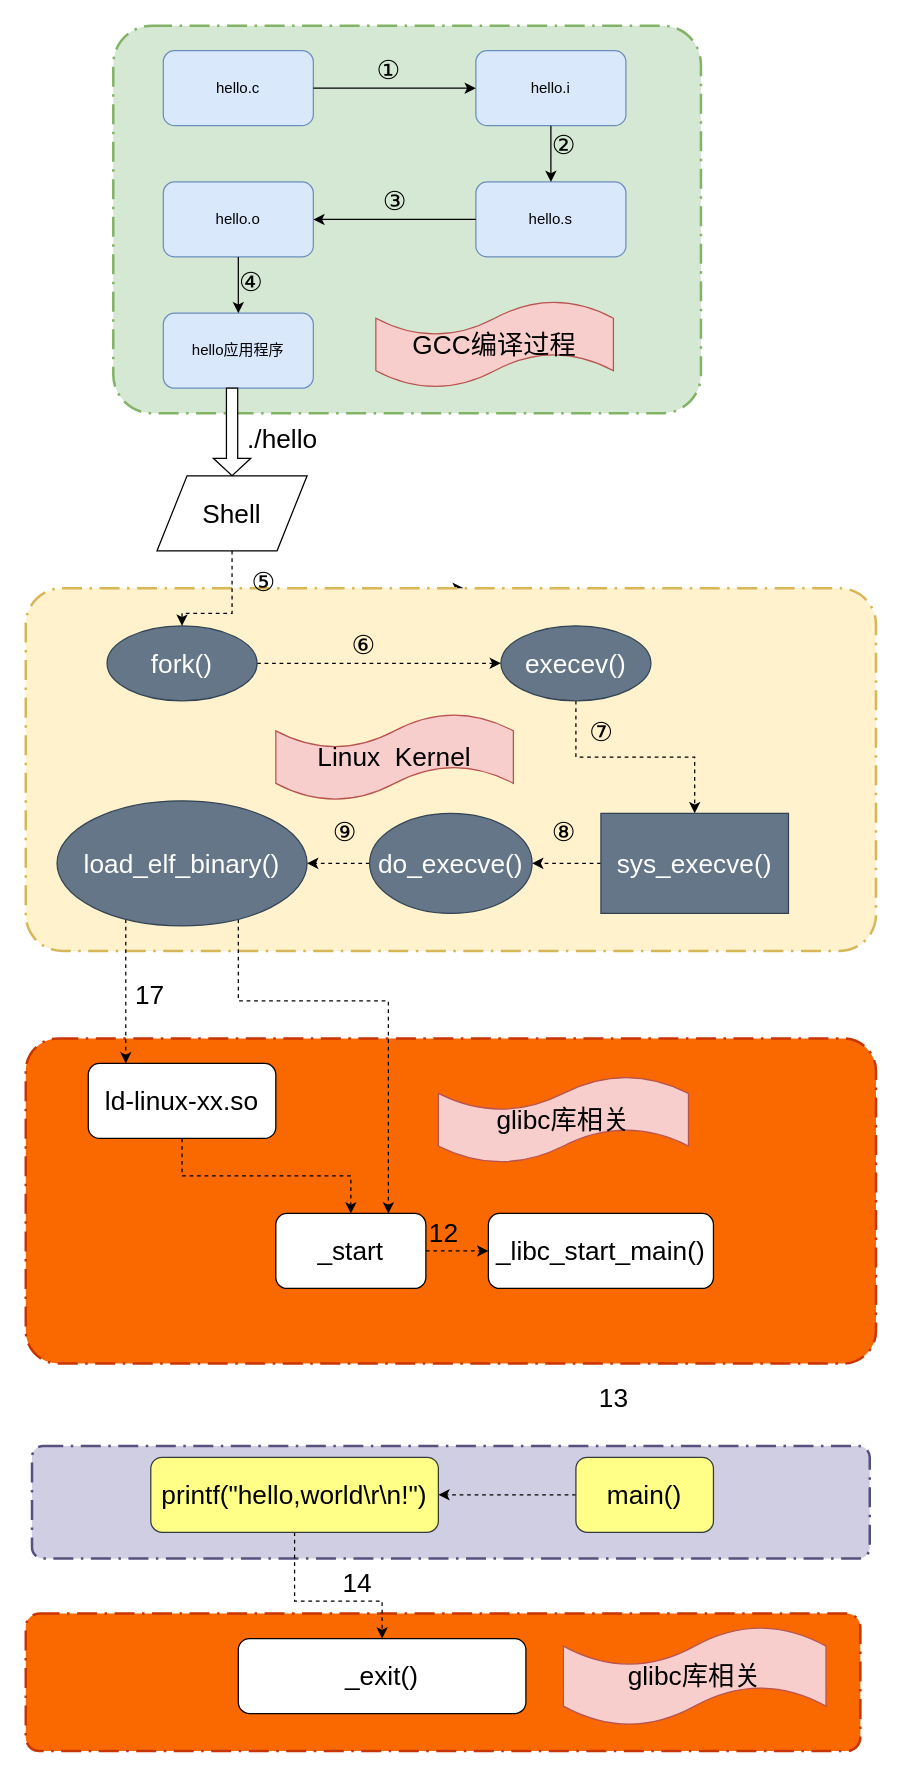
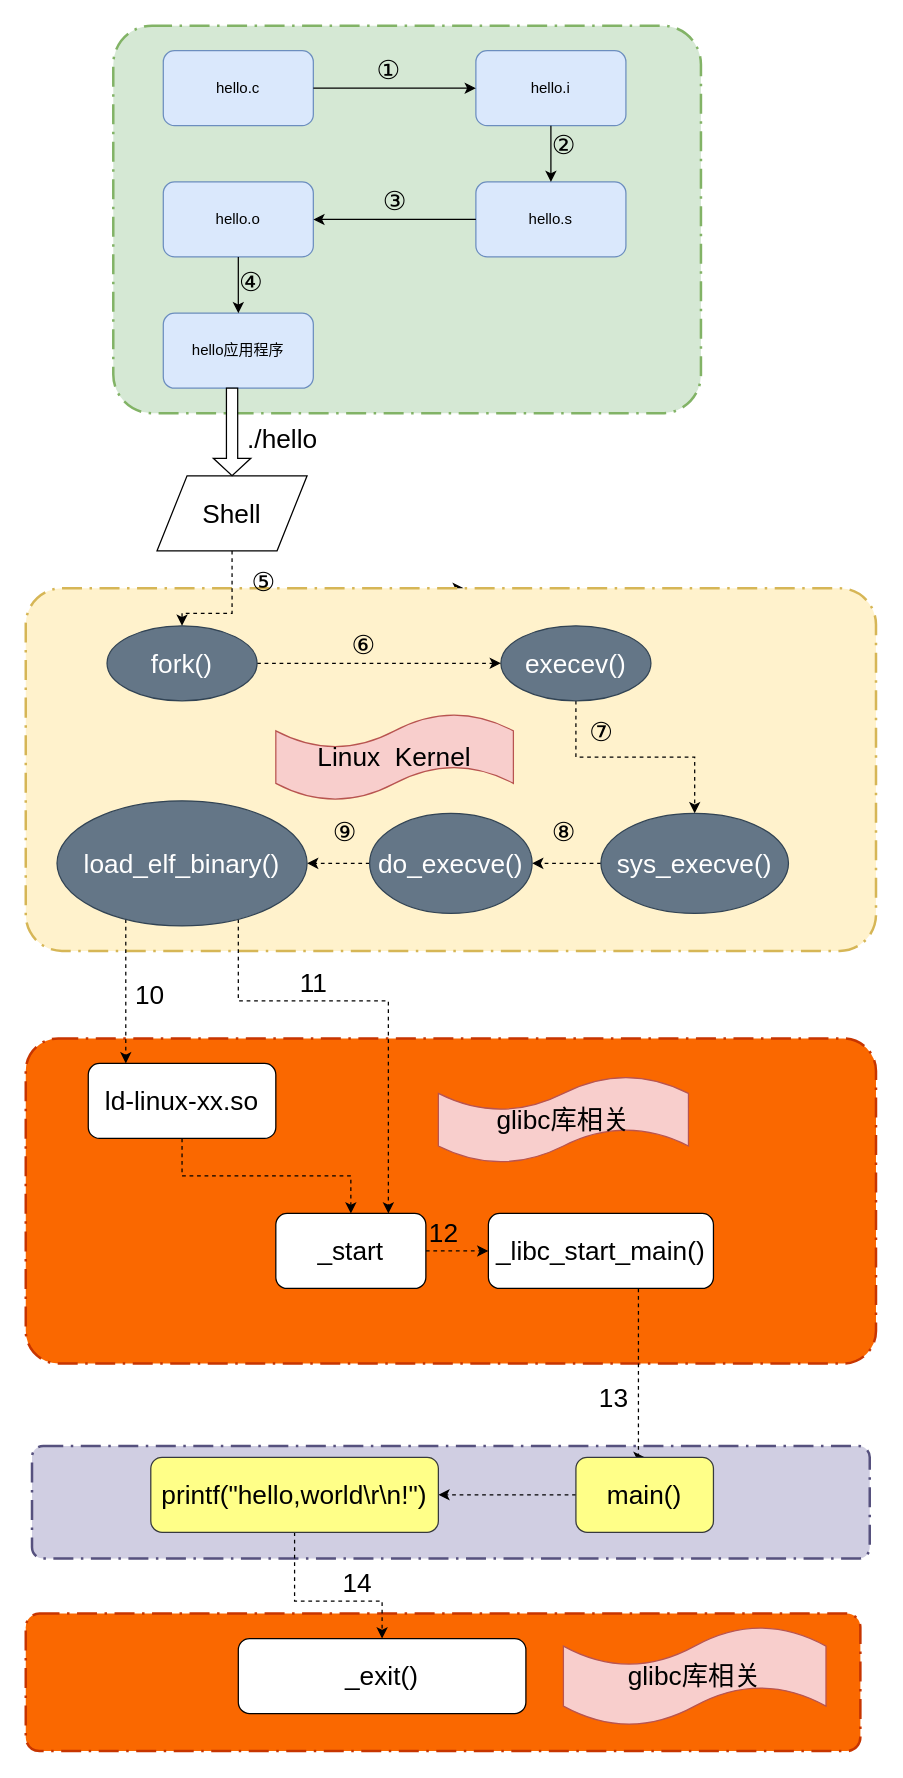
(494, 344) -> none
(694, 863) -> (694, 863)
none -> (313, 982)
(150, 994) -> (150, 994)
none -> (638, 1372)
